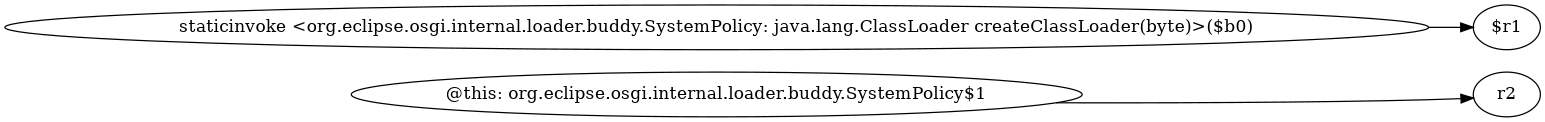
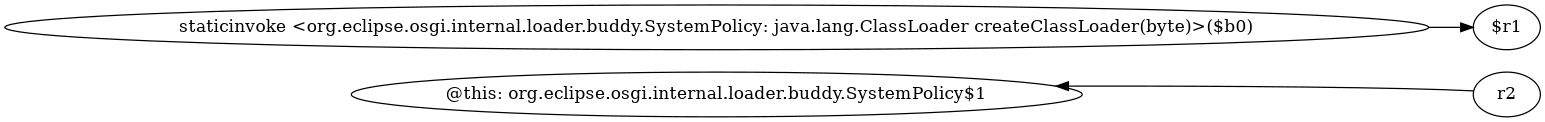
(1258, 102) -> (1271, 87)
